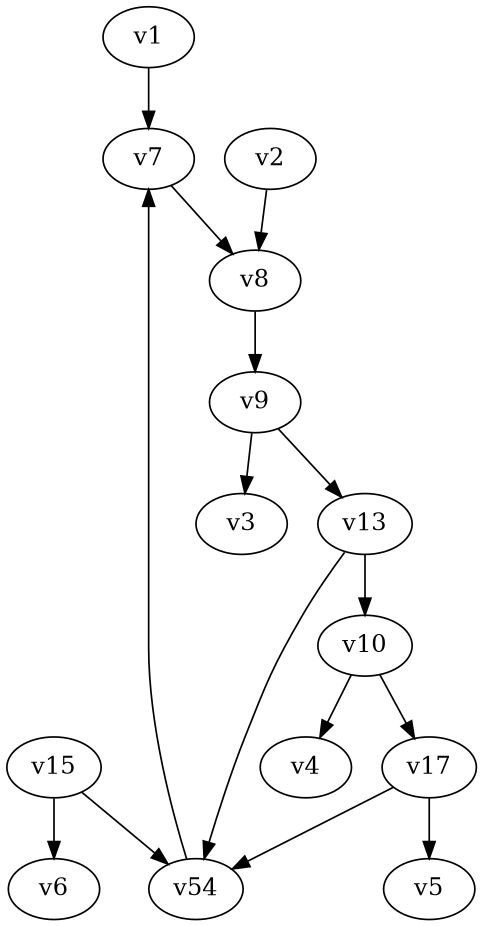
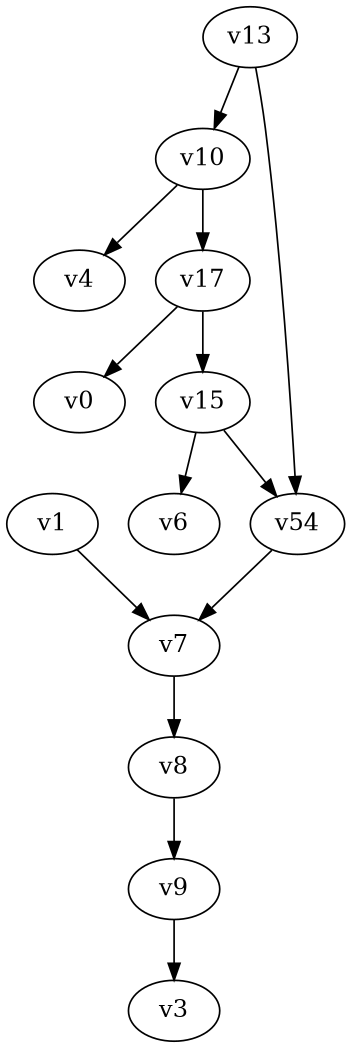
(270, 159) -> none
(304, 457) -> none
(321, 824) -> (203, 333)
(429, 889) -> (79, 402)
